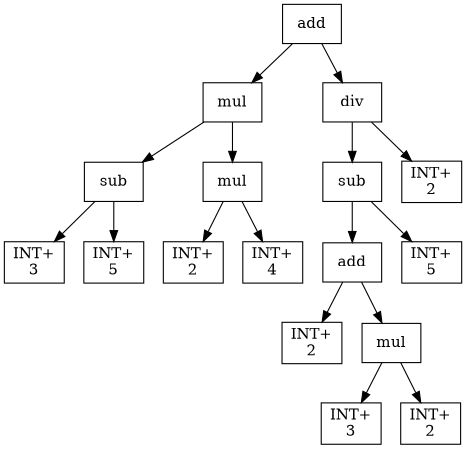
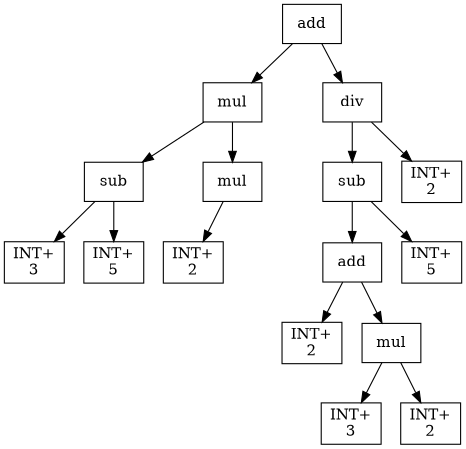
(273, 262) -> none
